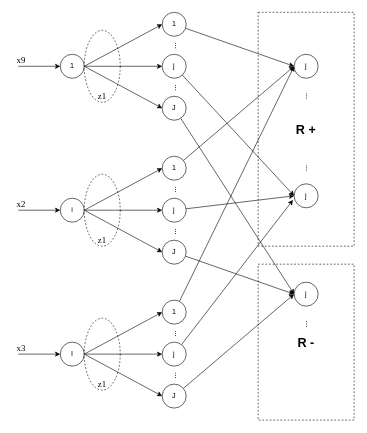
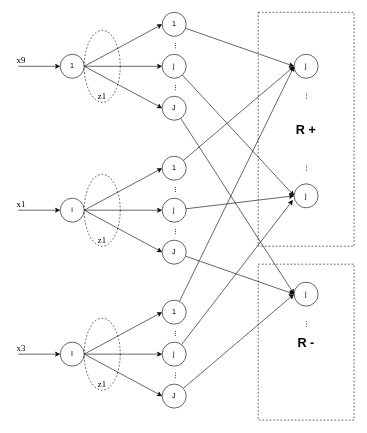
(21, 204) -> (21, 204)
